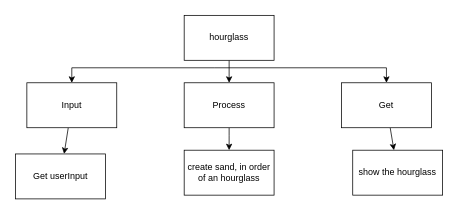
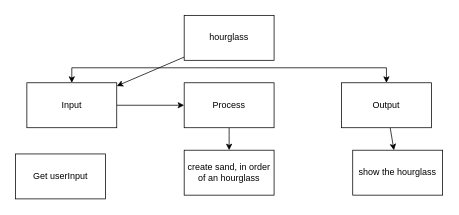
(229, 76) -> (140, 76)
(387, 105) -> (387, 105)
(66, 138) -> (148, 105)
